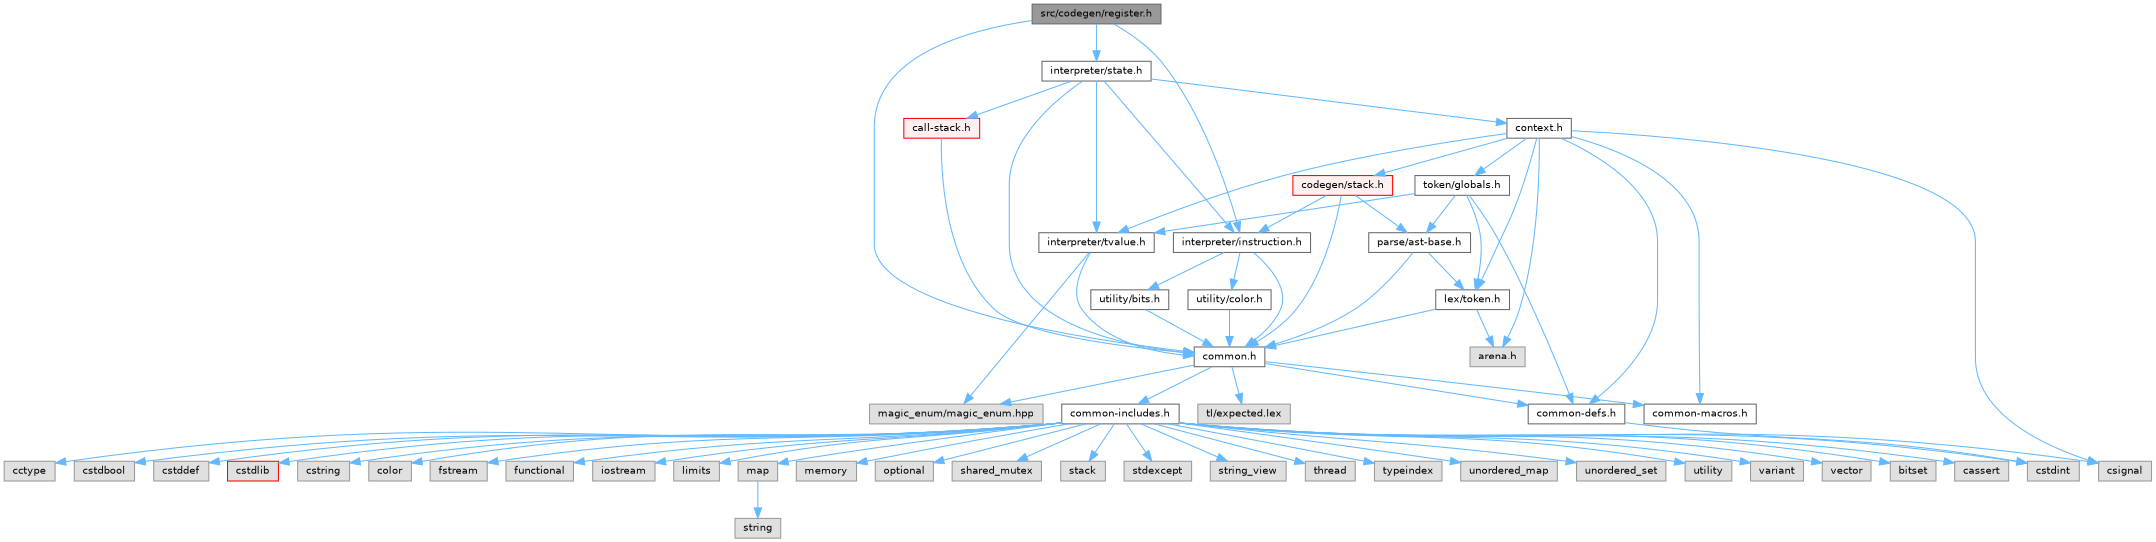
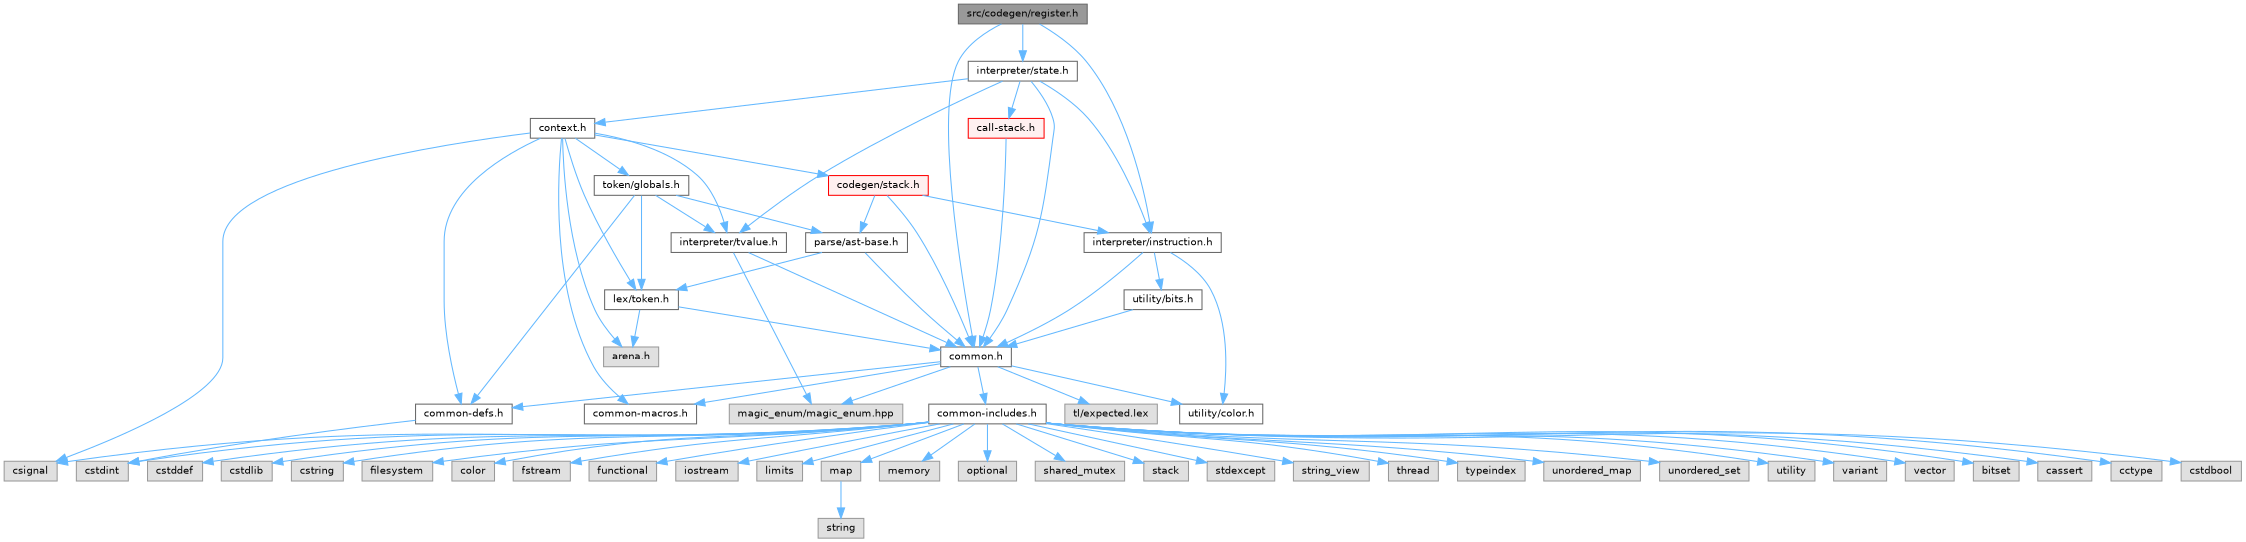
(1230, 323) -> (1091, 384)
(253, 471) -> (247, 471)
none -> (397, 471)
